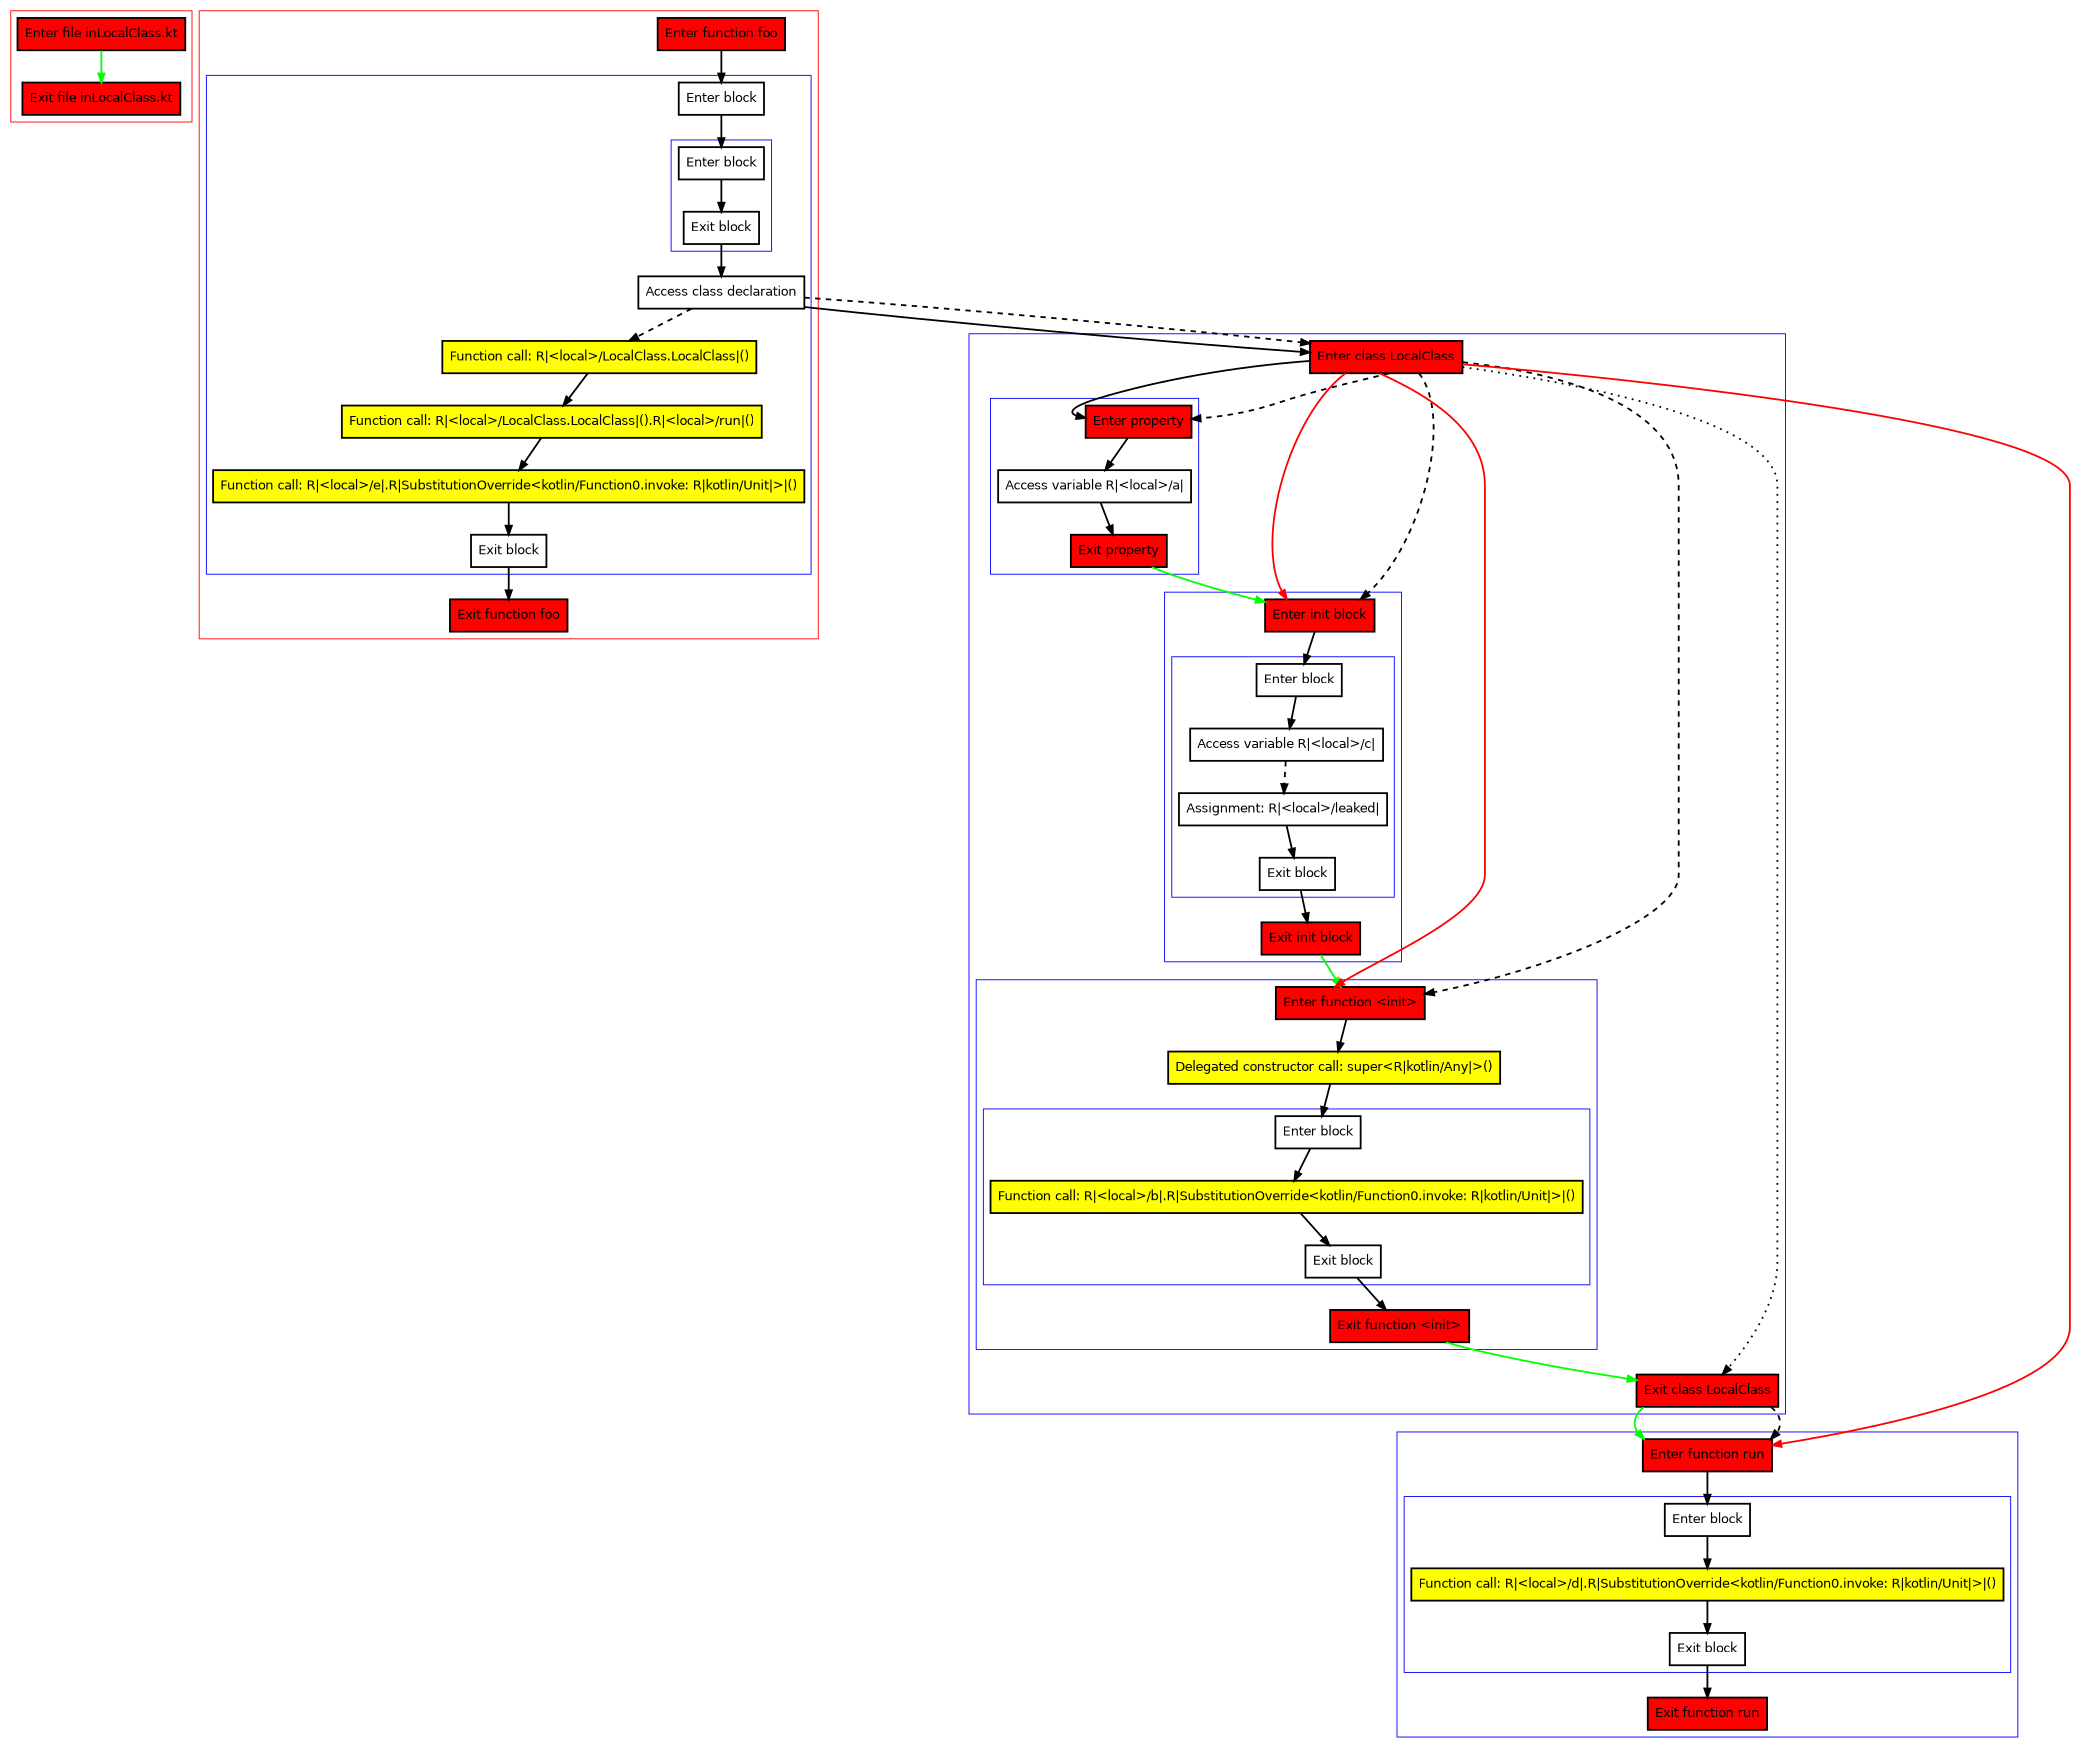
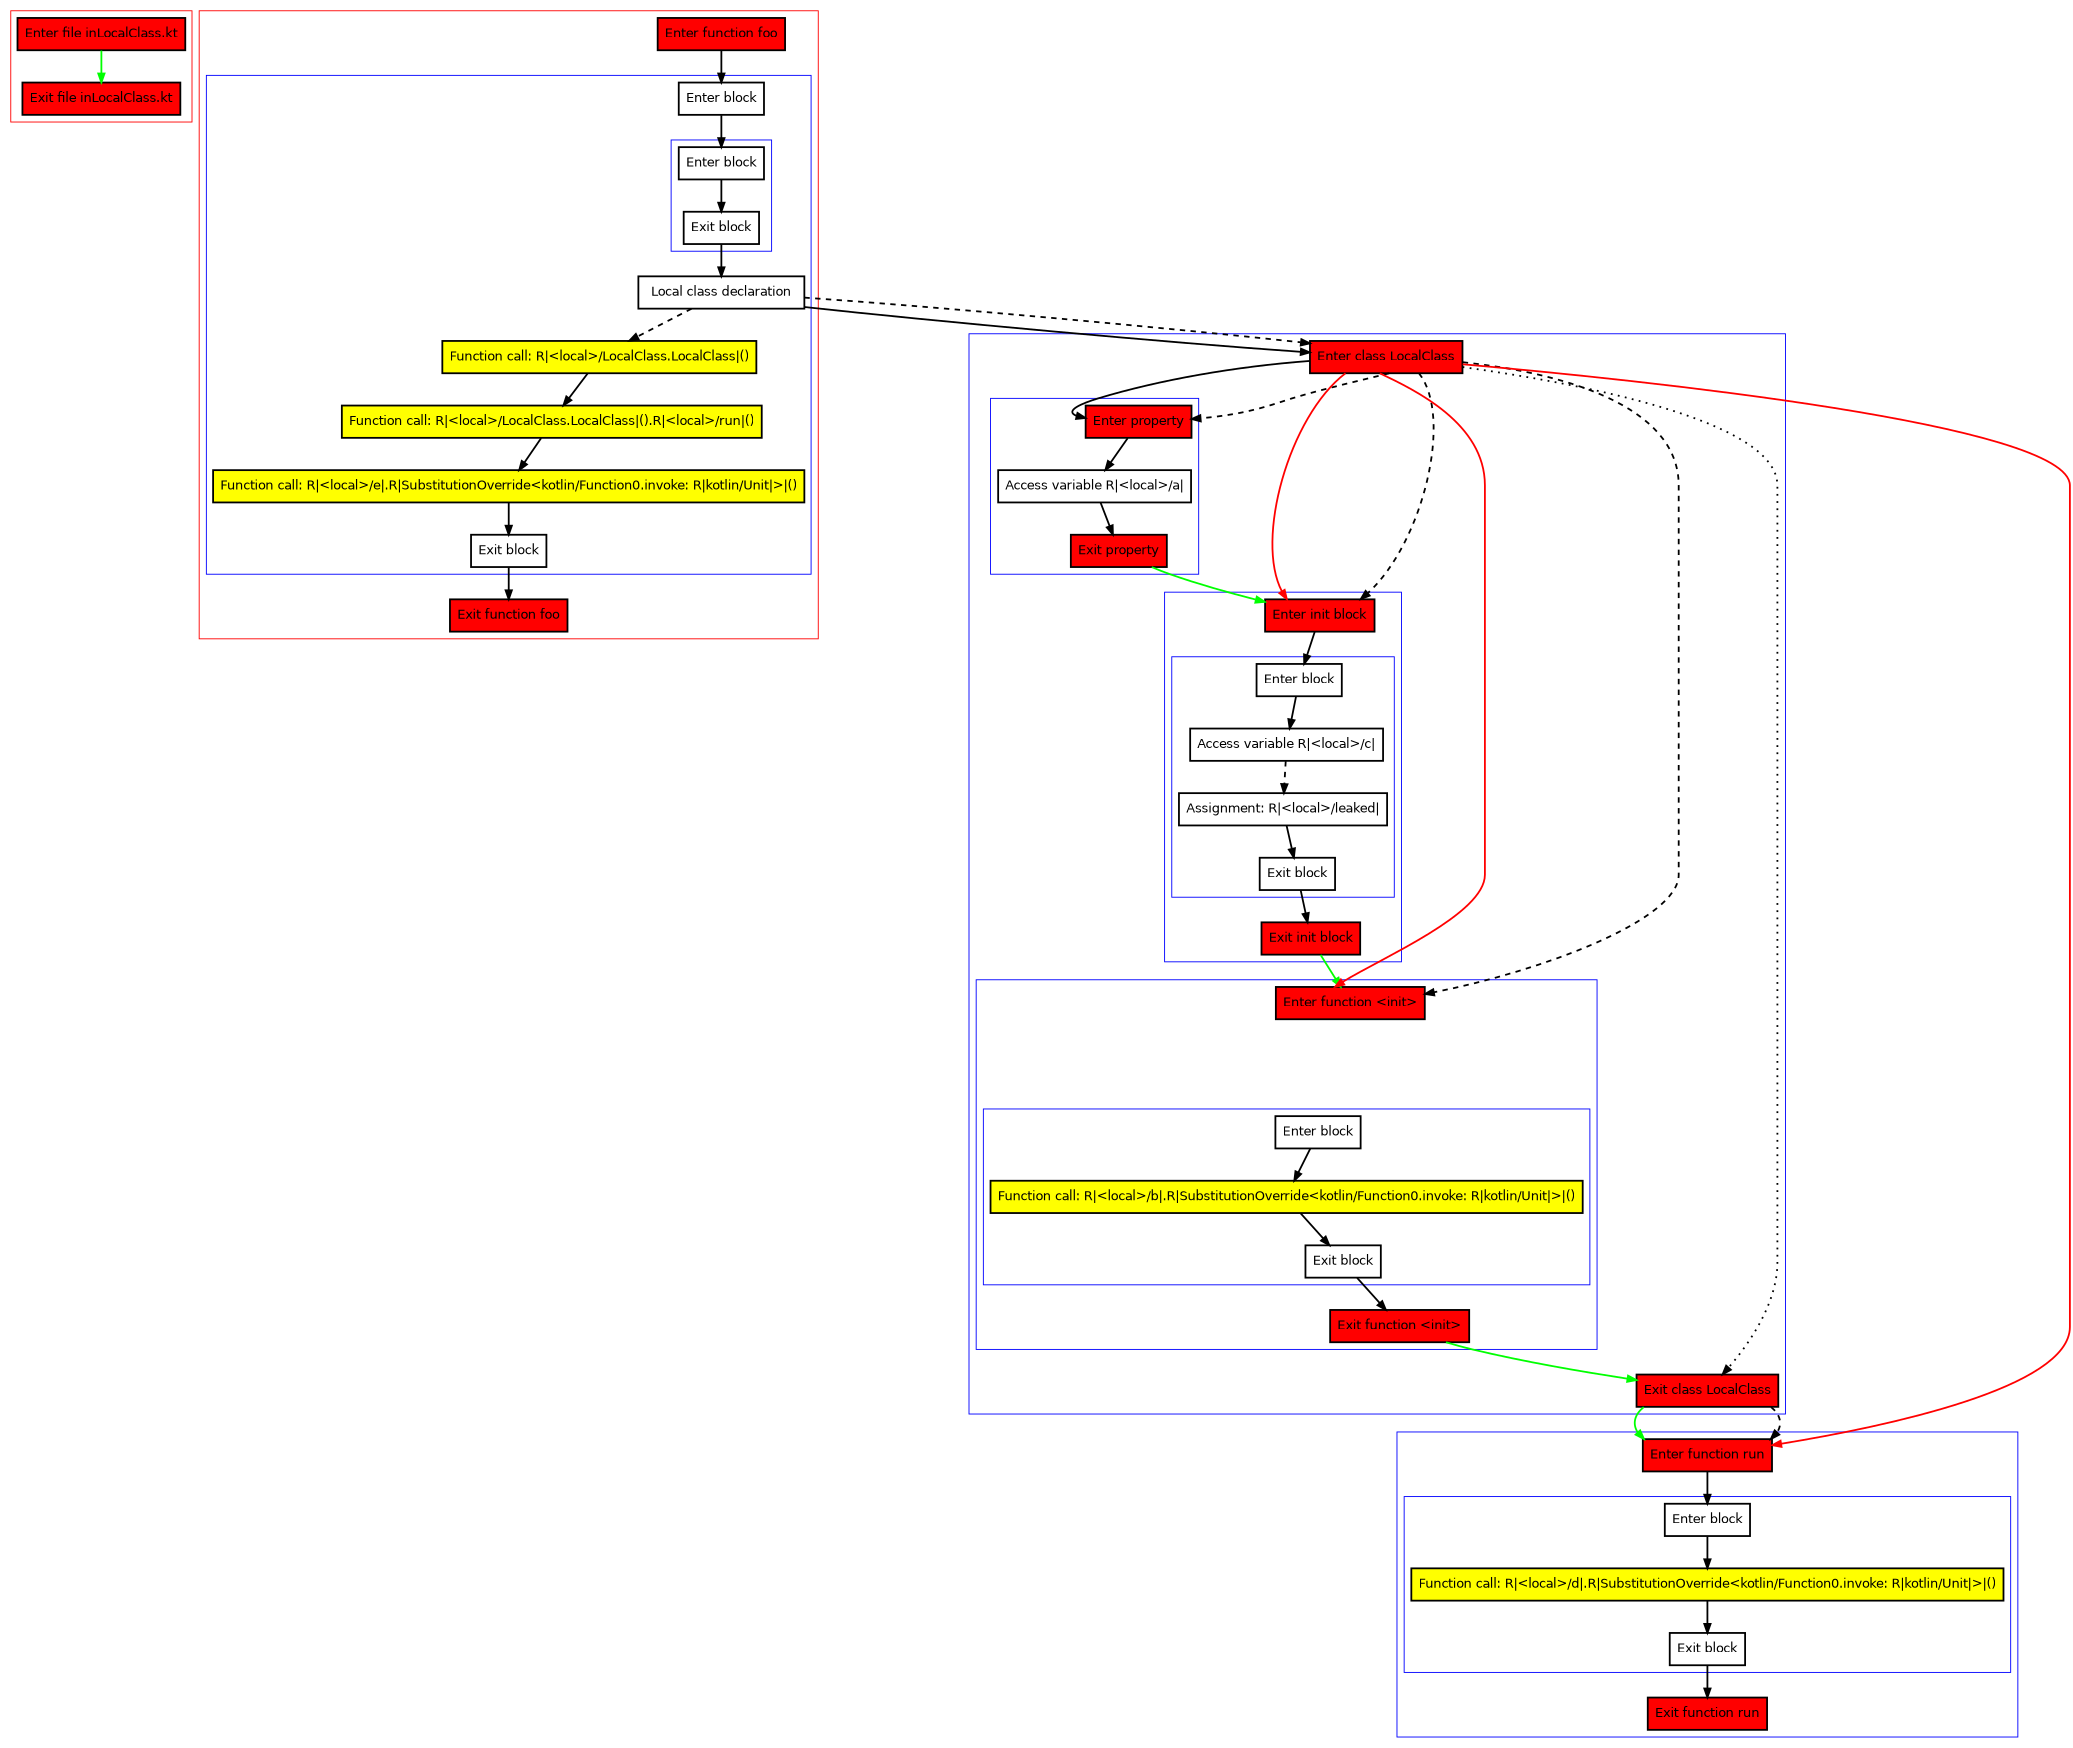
(721, 292) -> (721, 292)
(1334, 1068) -> none
